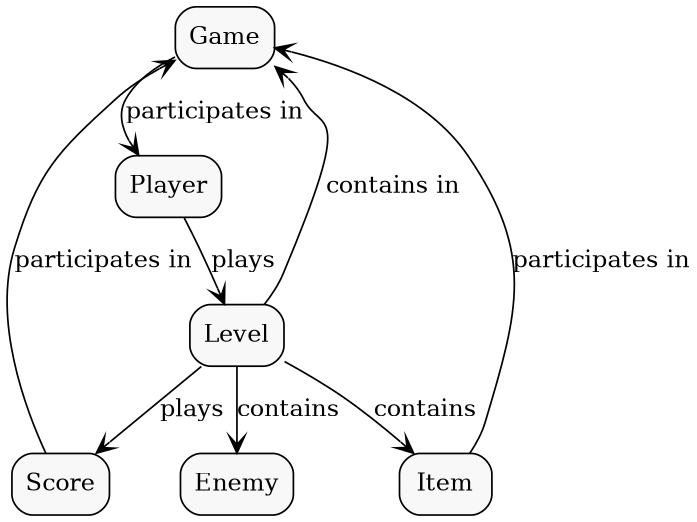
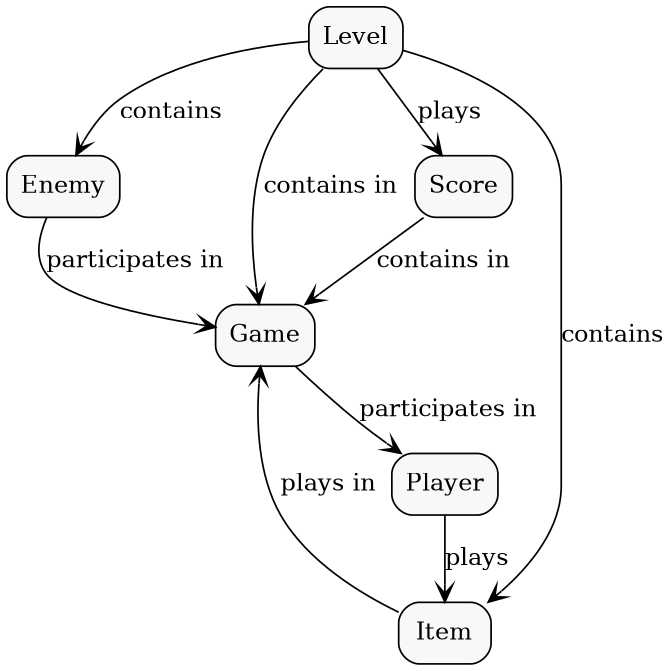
(202, 253) -> (445, 550)
(103, 261) -> (444, 261)
(601, 261) -> (329, 484)
none -> (91, 299)
